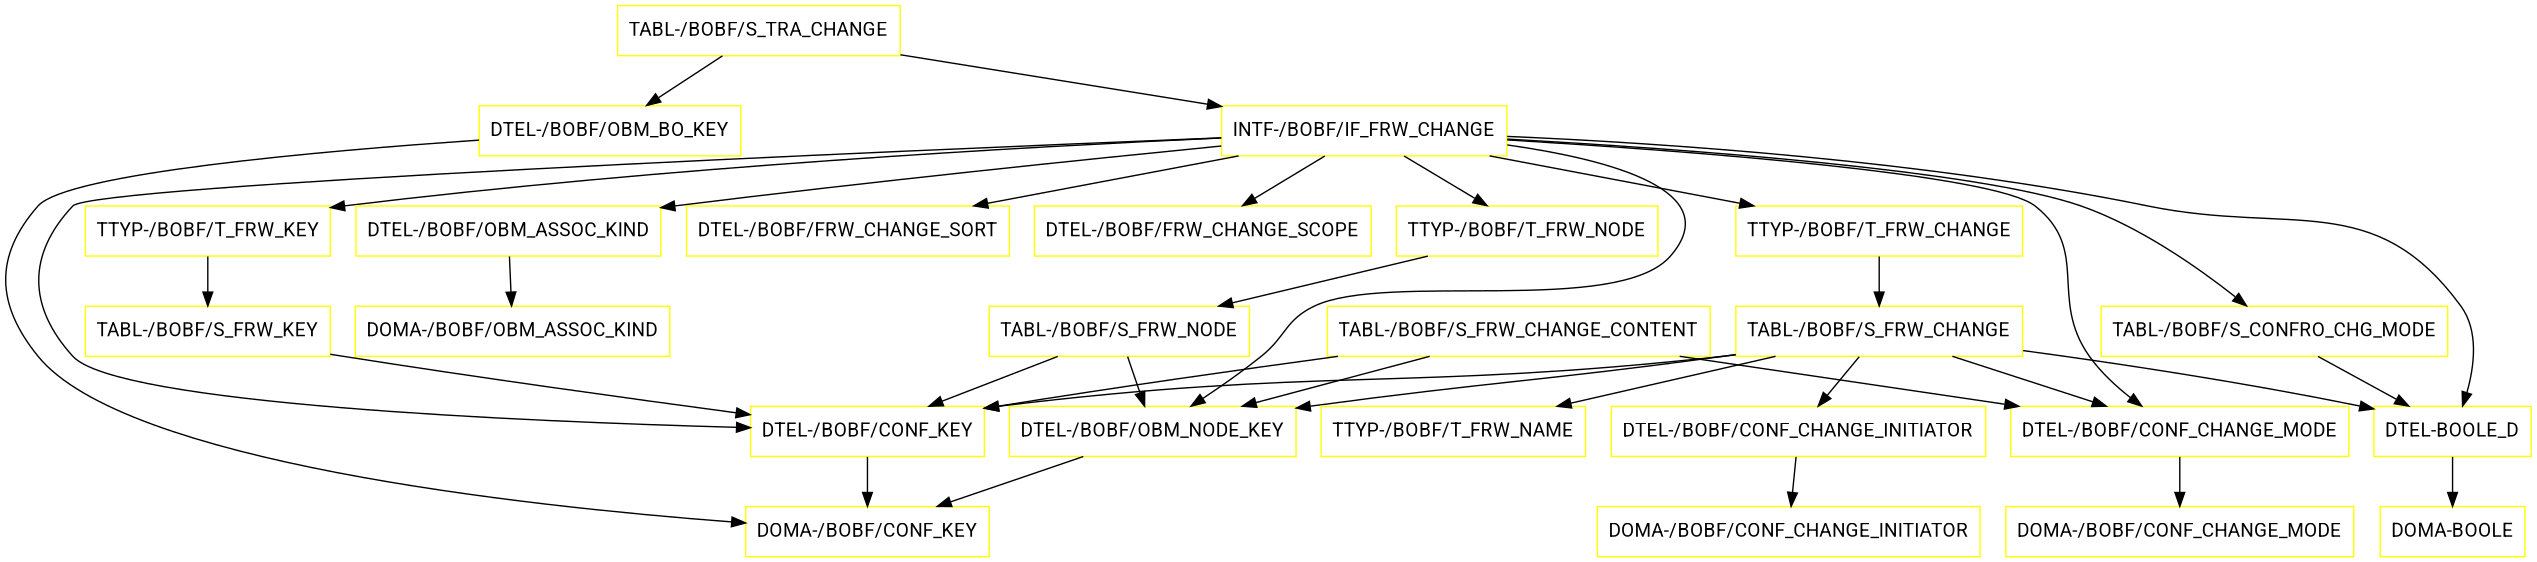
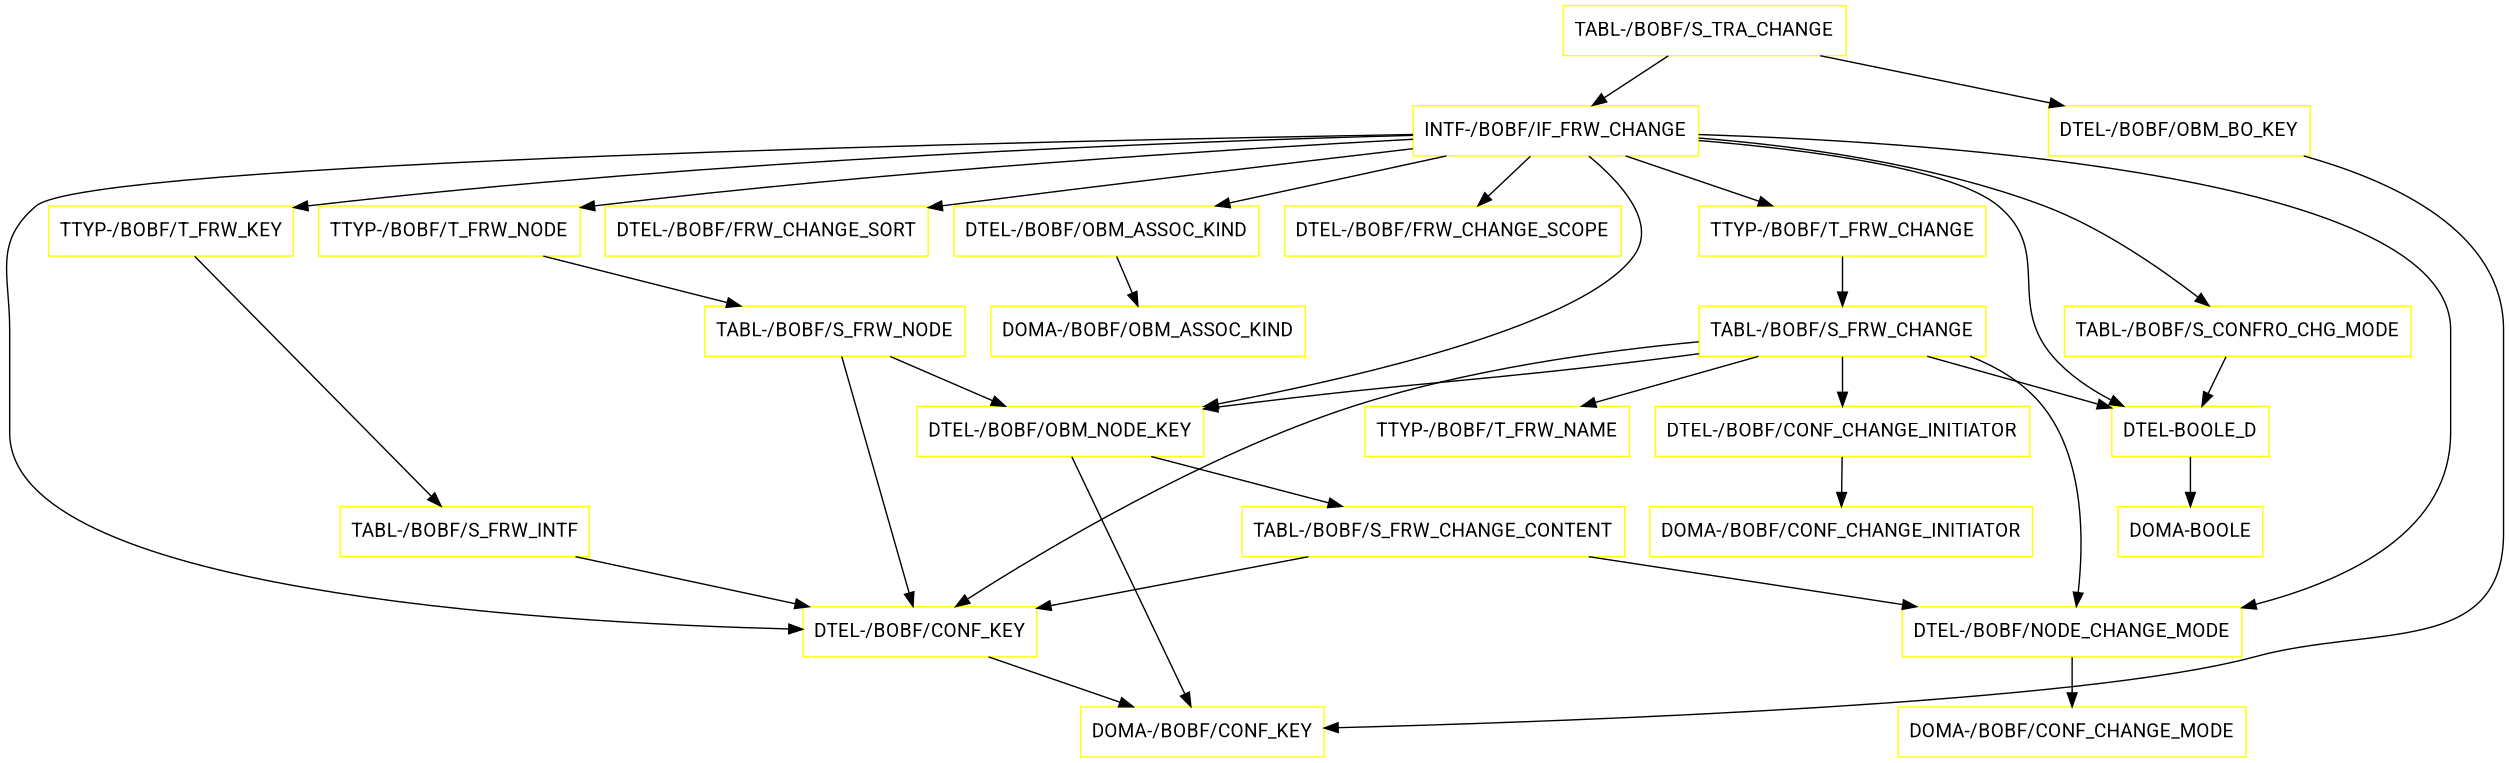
(208, 331) -> (465, 532)
(1378, 370) -> (1240, 480)
(2180, 431) -> (2072, 632)
